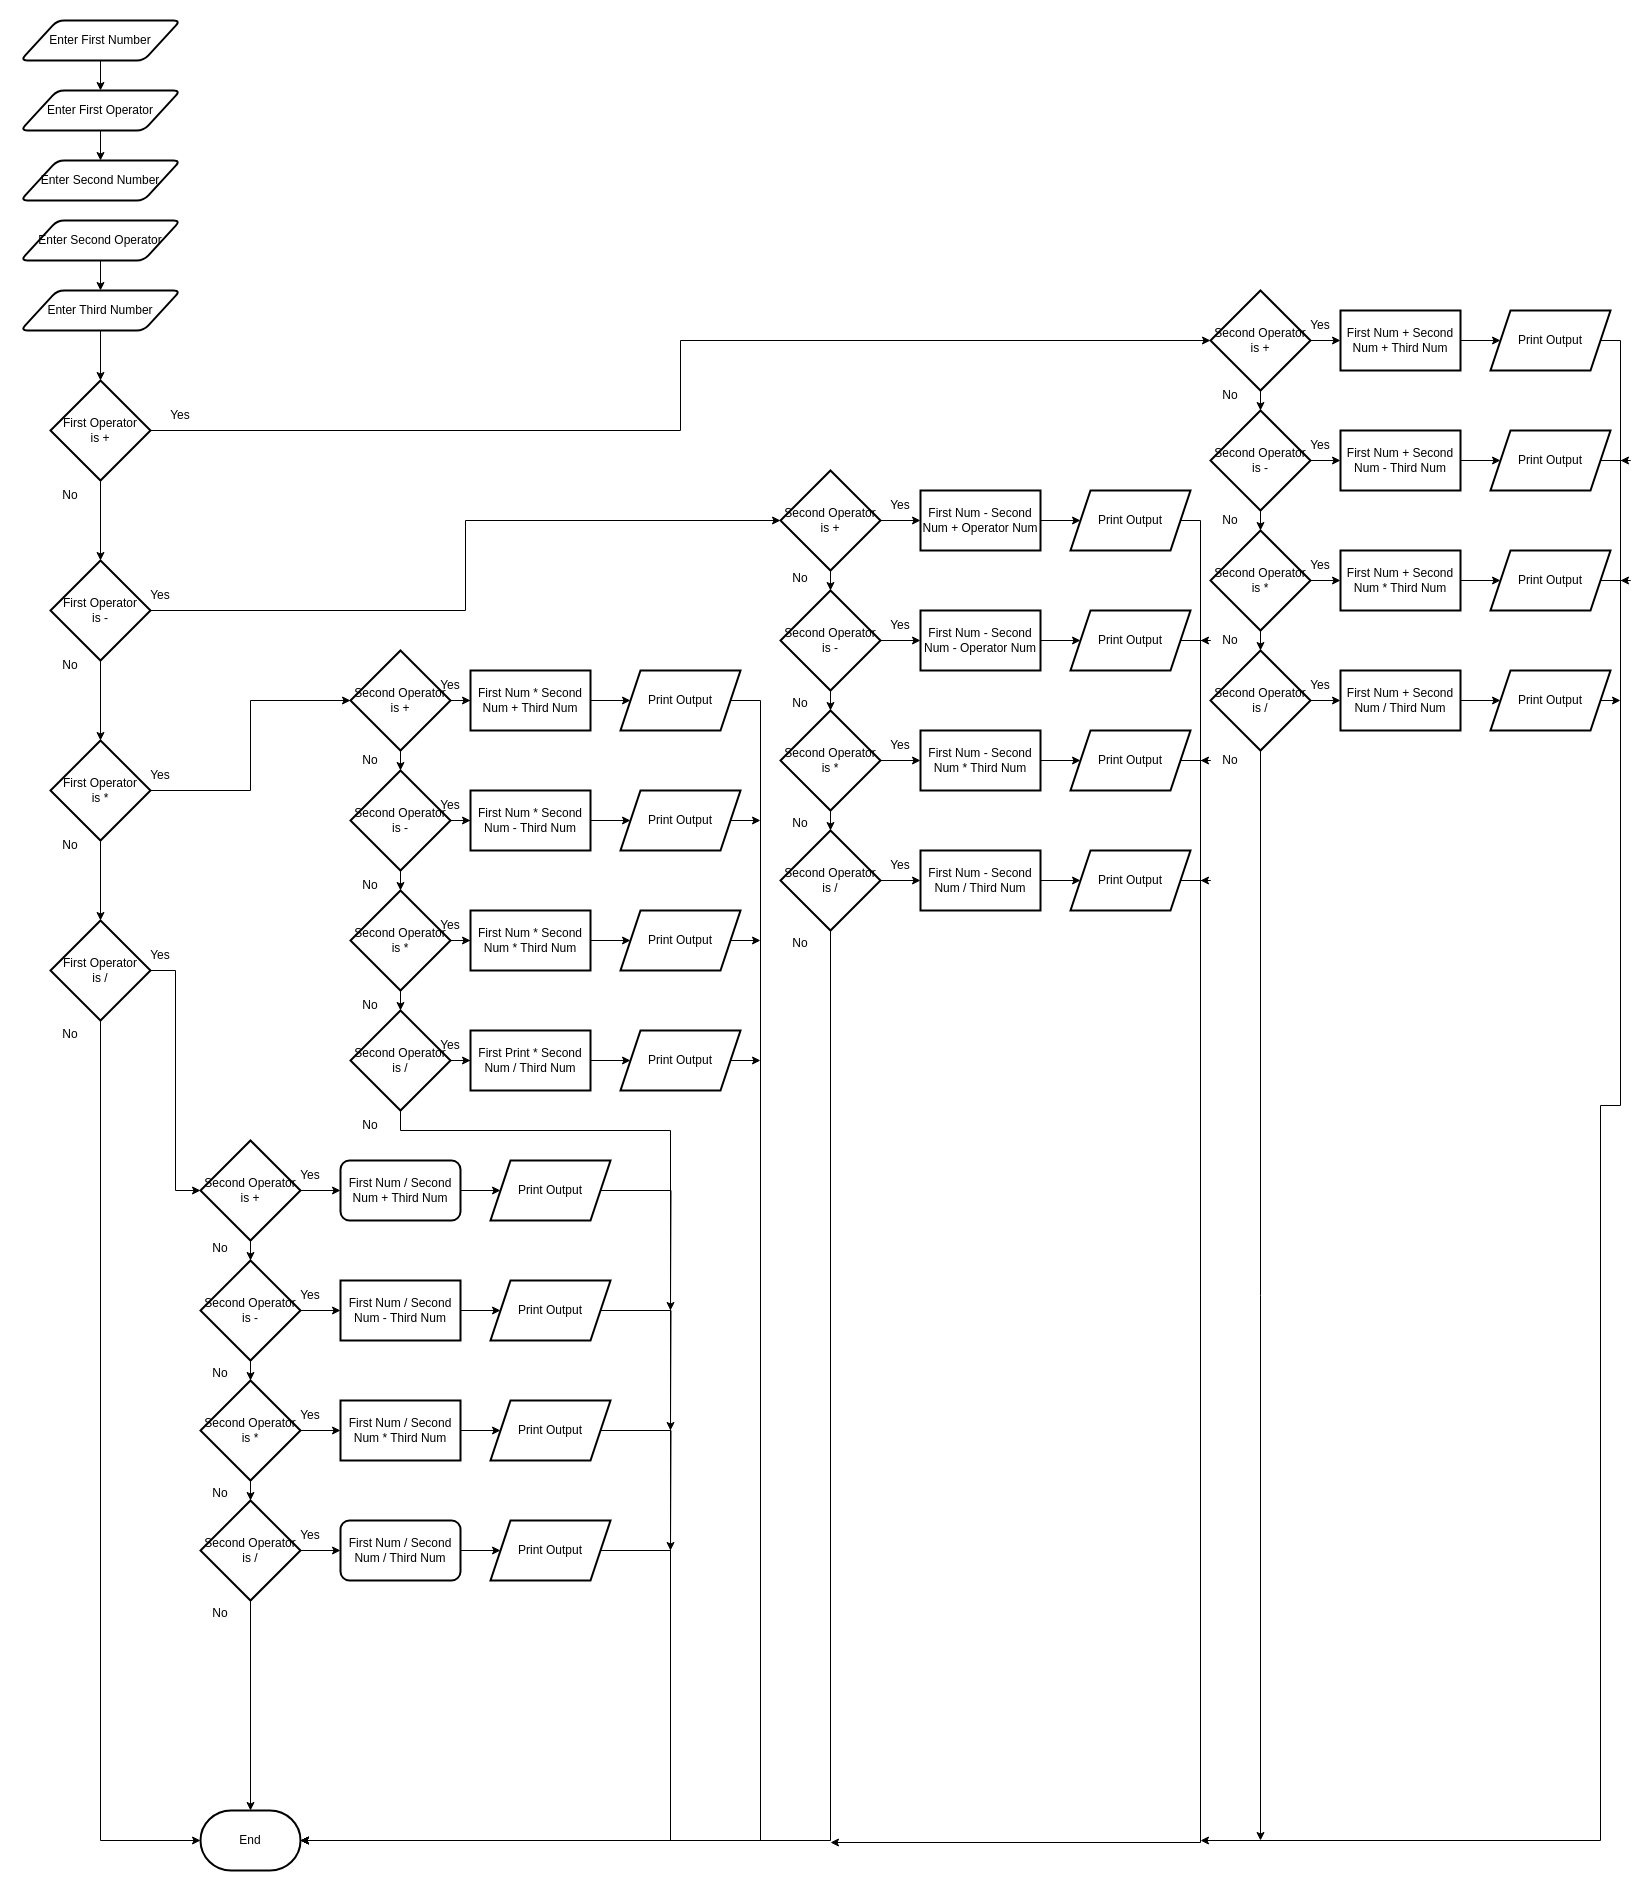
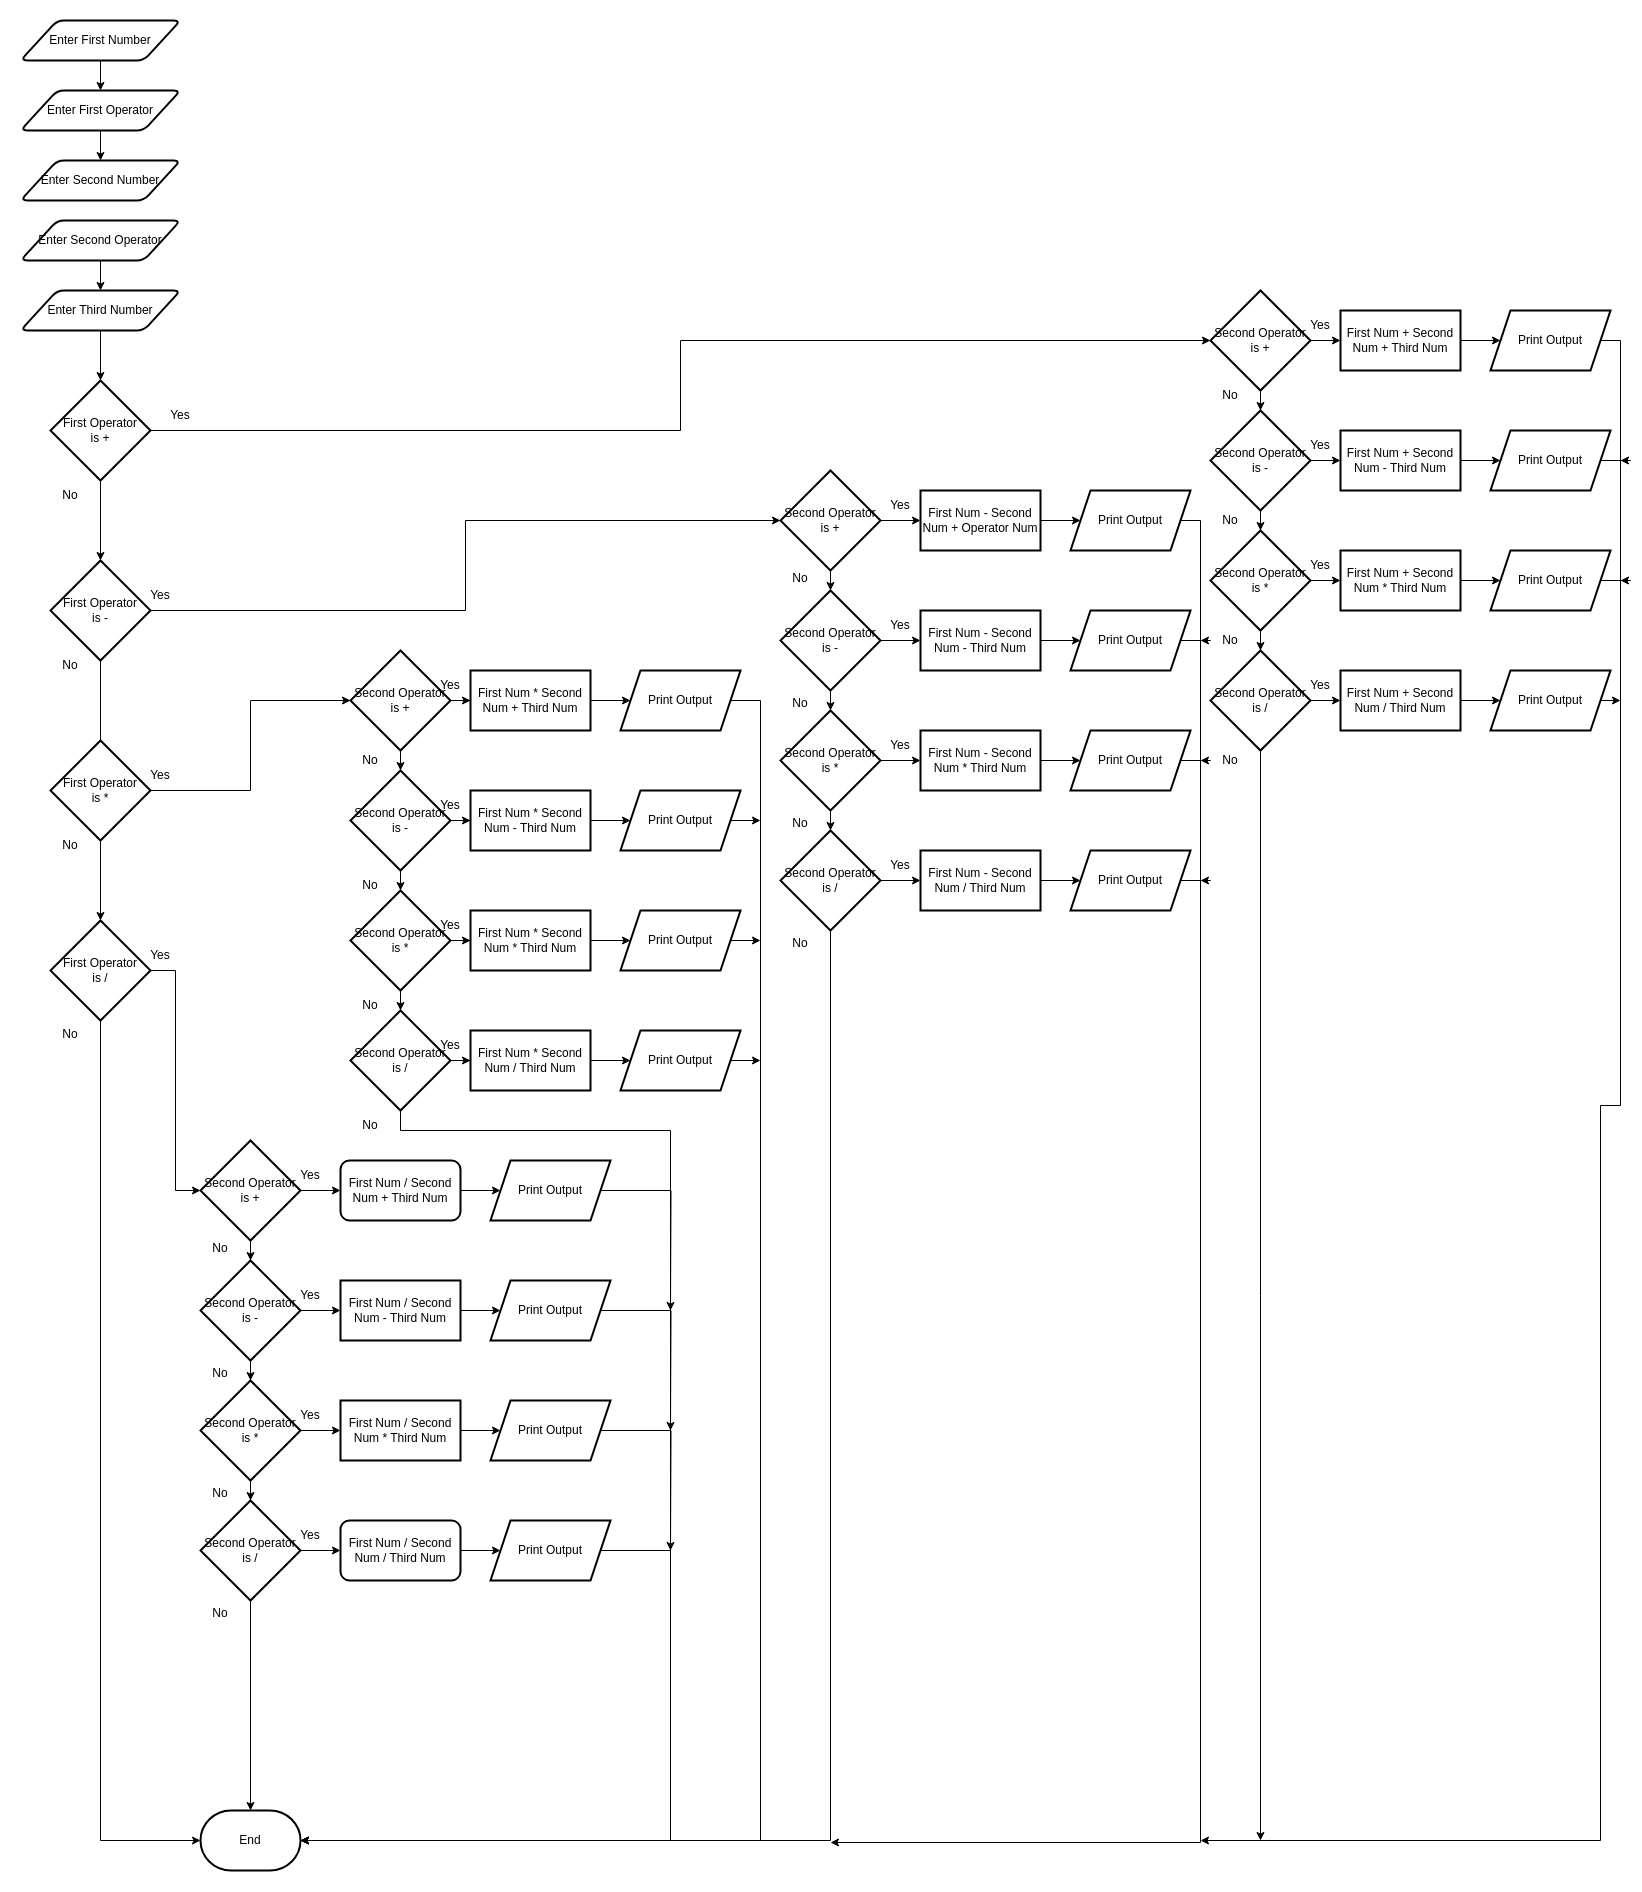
(981, 641) -> (981, 641)
(101, 732) -> (101, 735)
(531, 1061) -> (531, 1061)
